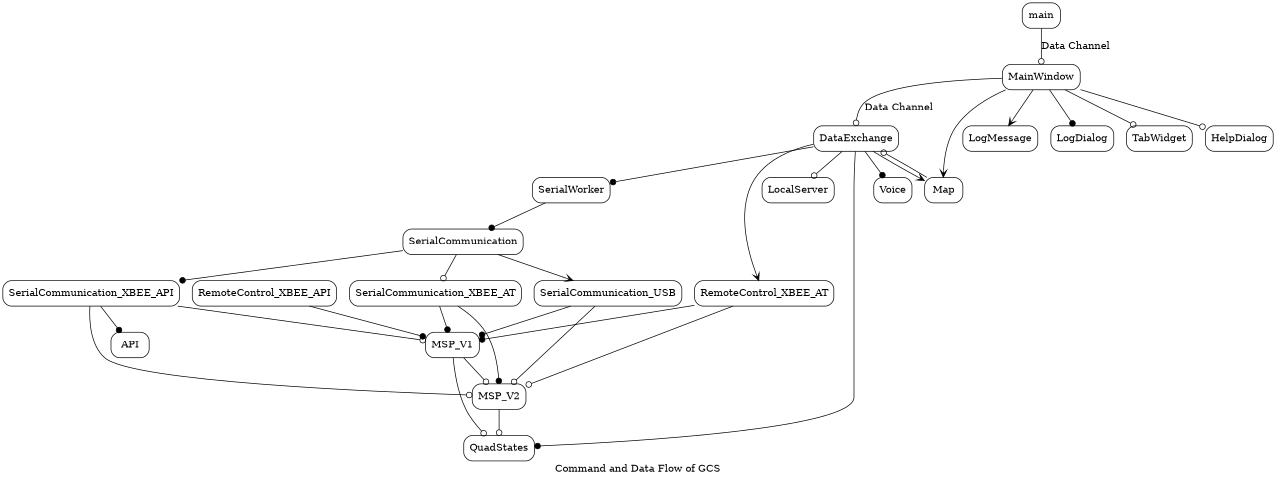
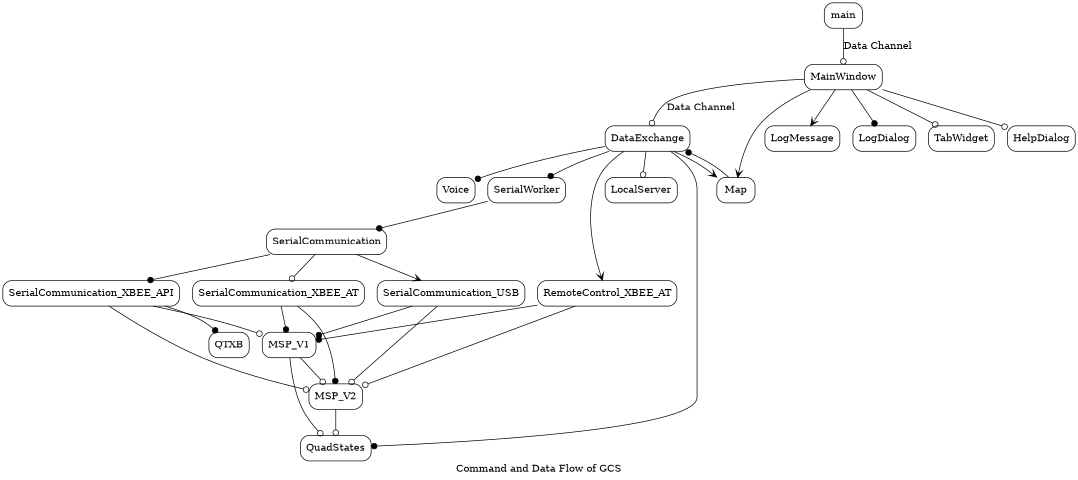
(907, 166) -> (711, 164)
(264, 293) -> none
(130, 345) -> (229, 345)
